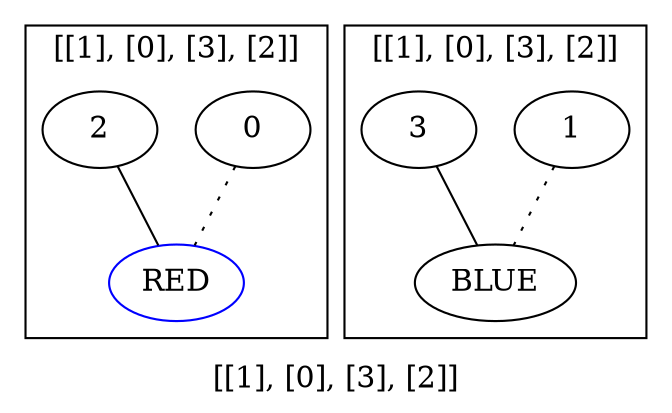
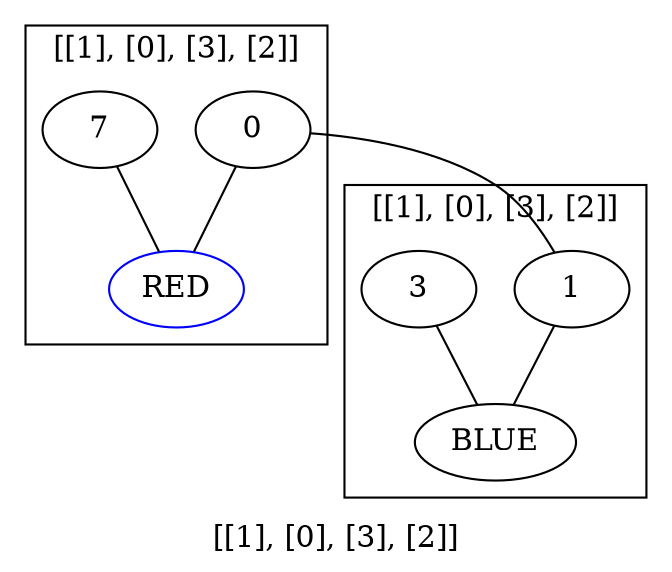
(100, 130) -> (100, 130)
none -> (449, 162)
(215, 206) -> (215, 209)
(534, 206) -> (534, 365)
